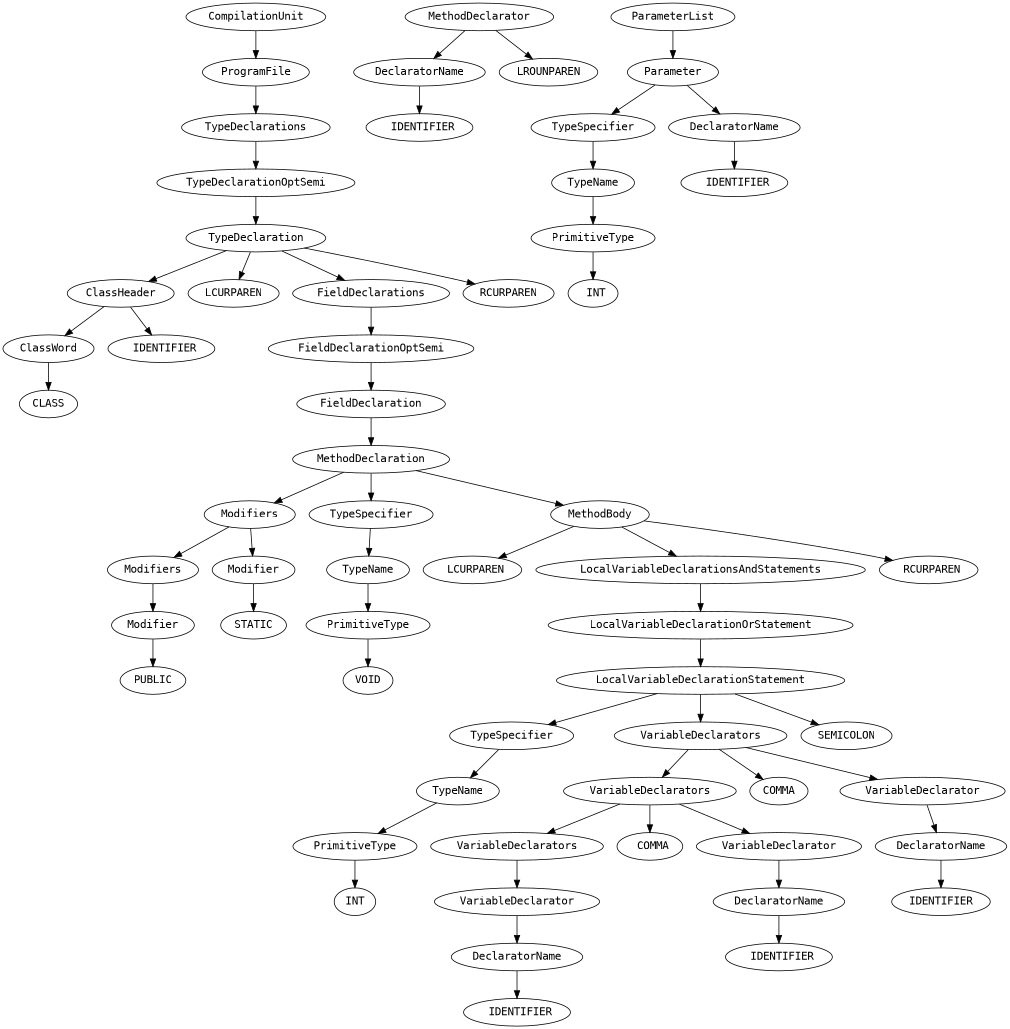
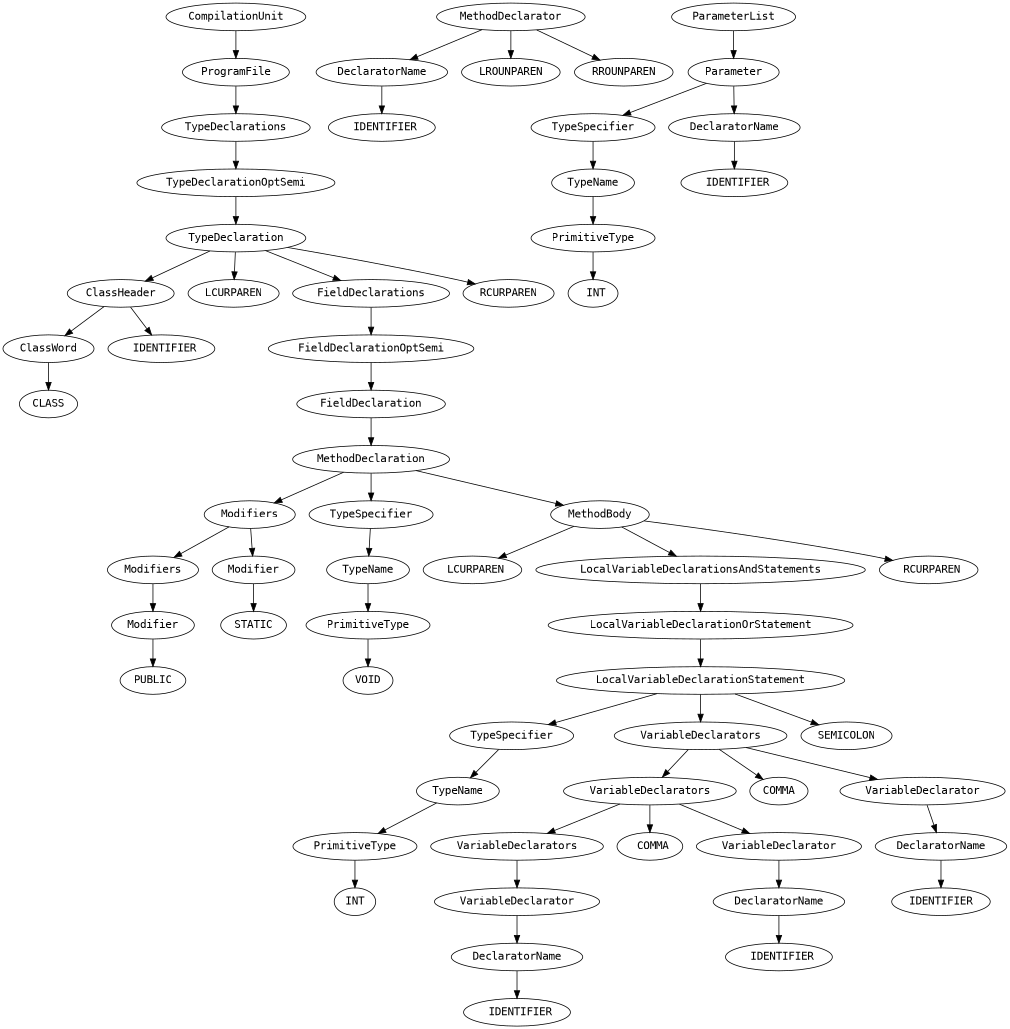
none -> (624, 72)
